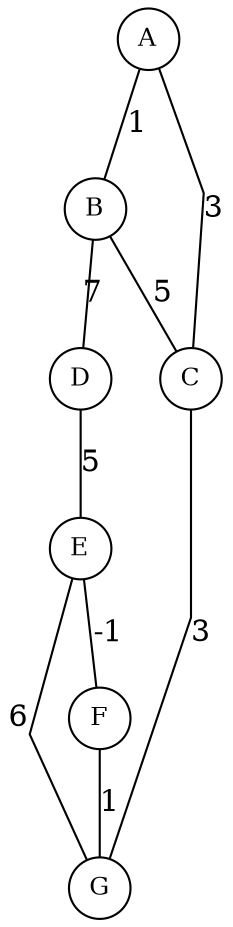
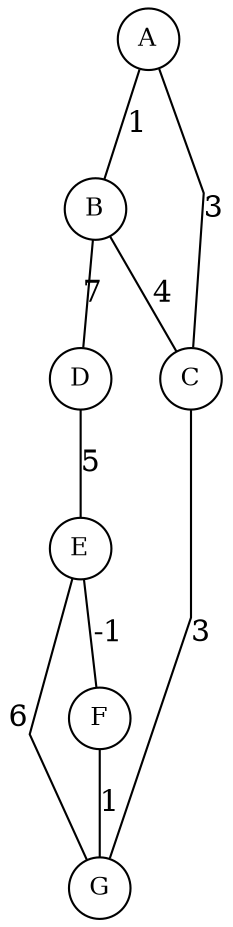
(163, 294) -> (163, 294)
